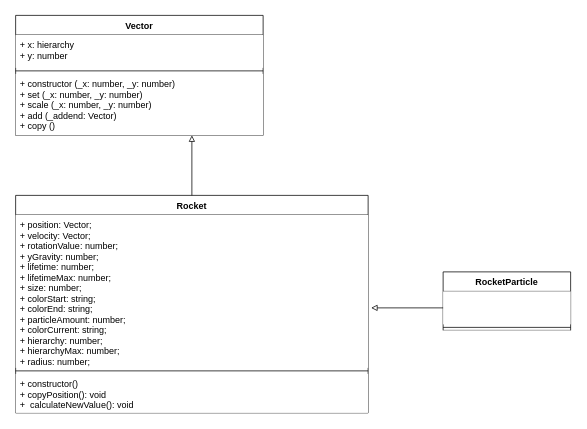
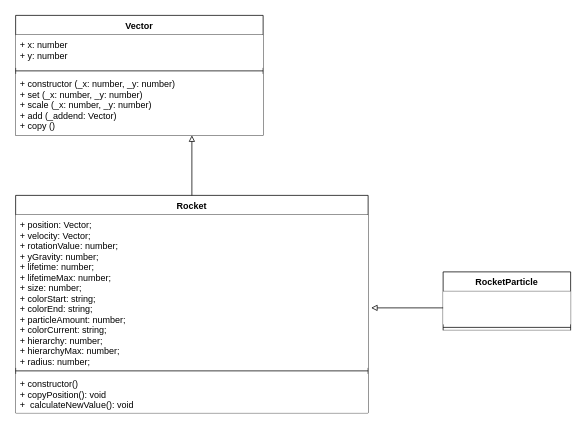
(50, 45) -> (44, 45)
